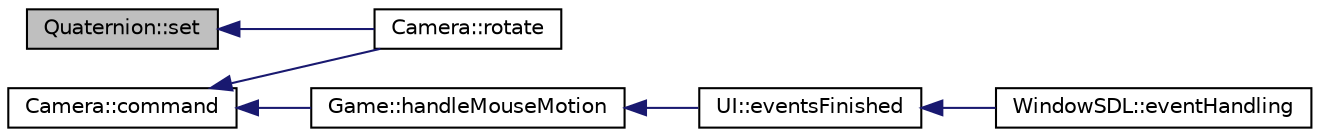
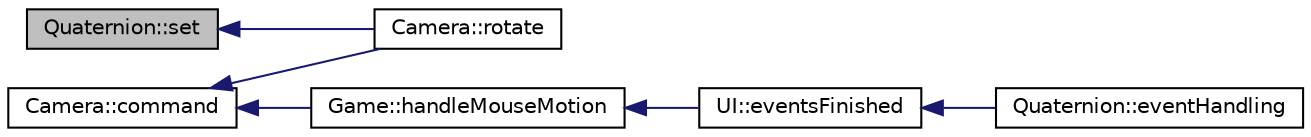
(1154, 108) -> (1150, 108)
